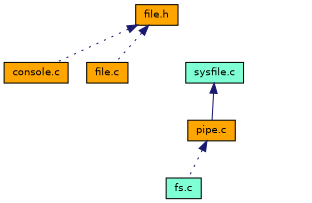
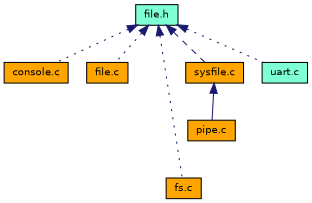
(157, 15) -> (157, 15)
none -> (189, 47)
(215, 73) -> (215, 73)
none -> (285, 73)
(195, 164) -> (171, 107)
(184, 188) -> (184, 188)
